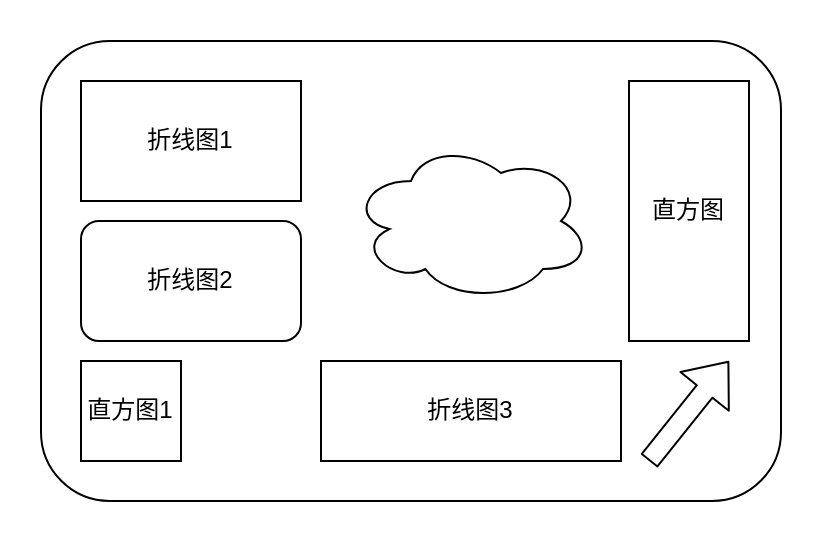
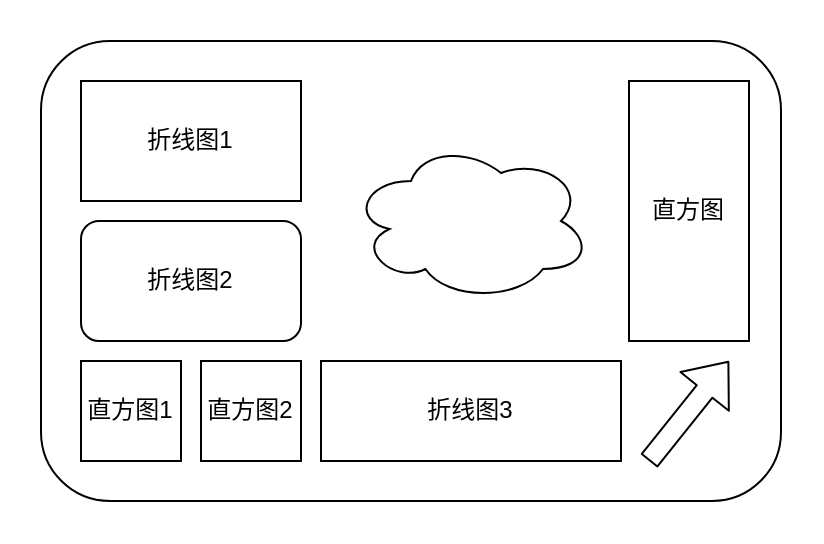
none -> (251, 411)
